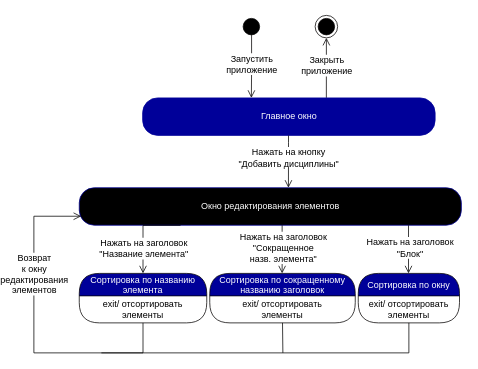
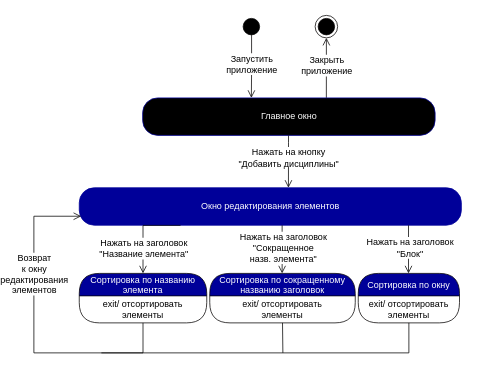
(289, 117) -> (289, 117)
(270, 206) -> (270, 206)
